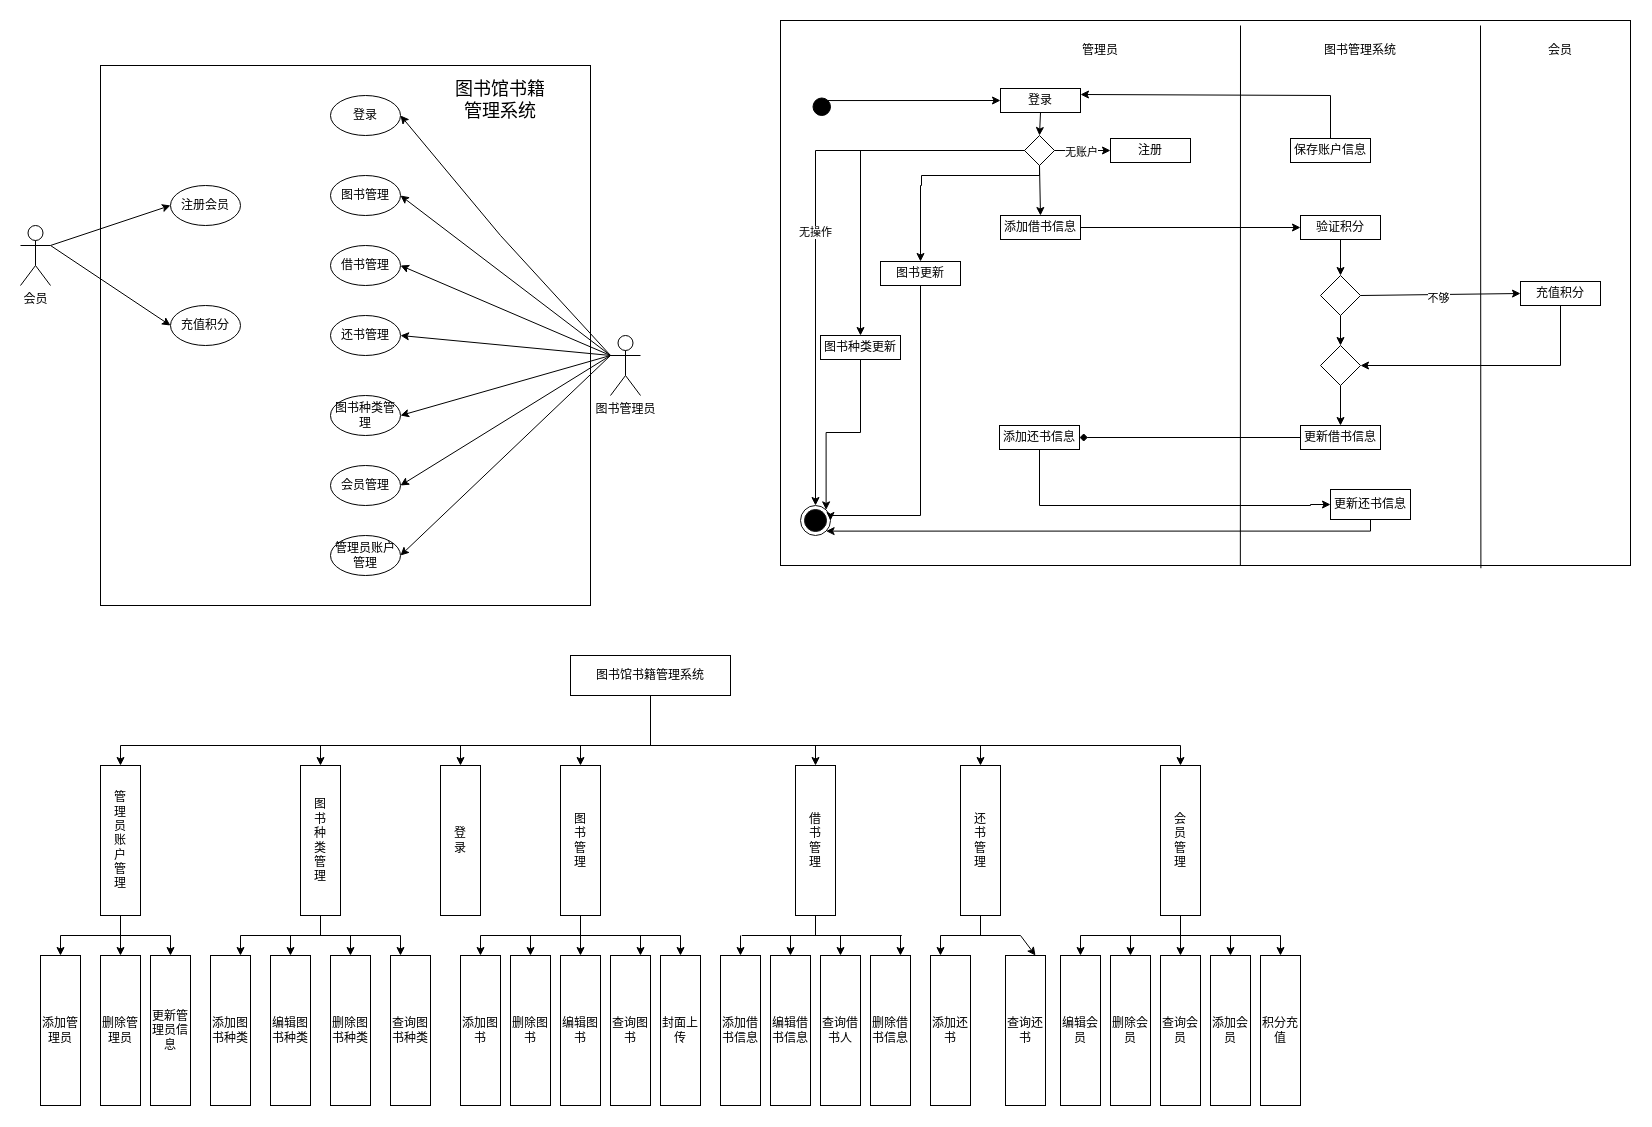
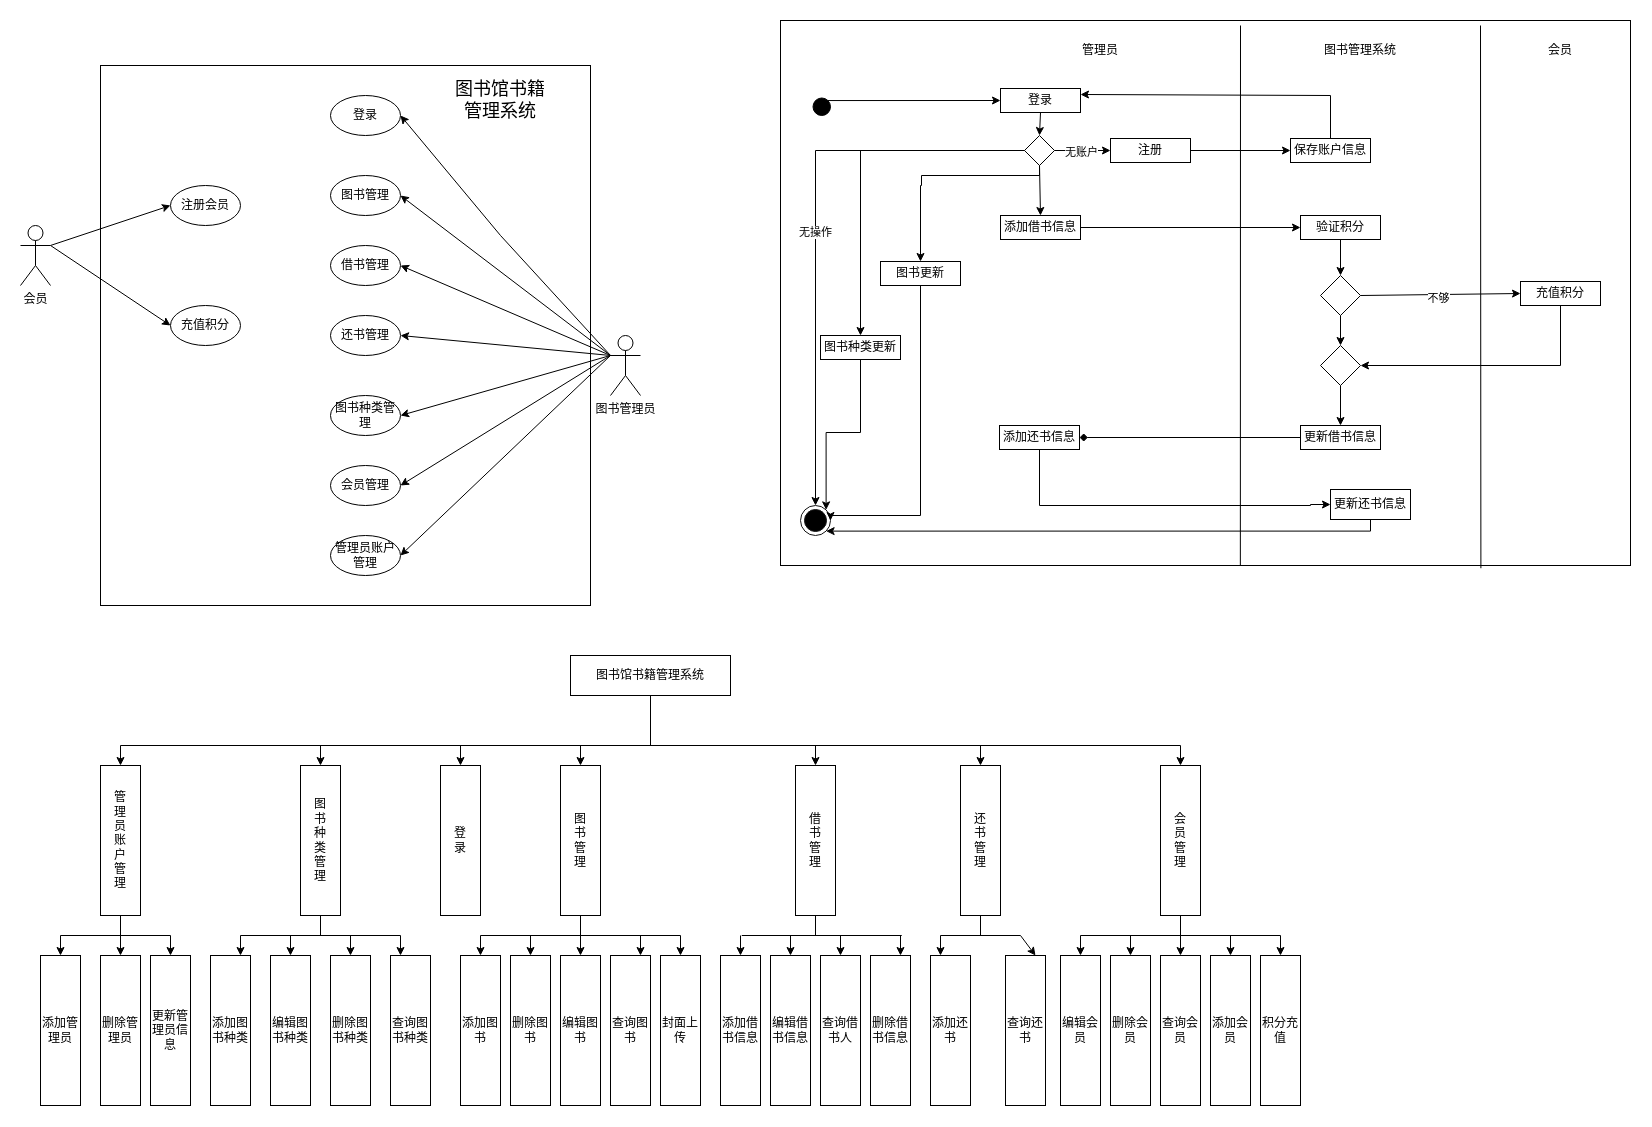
none -> (1237, 151)
